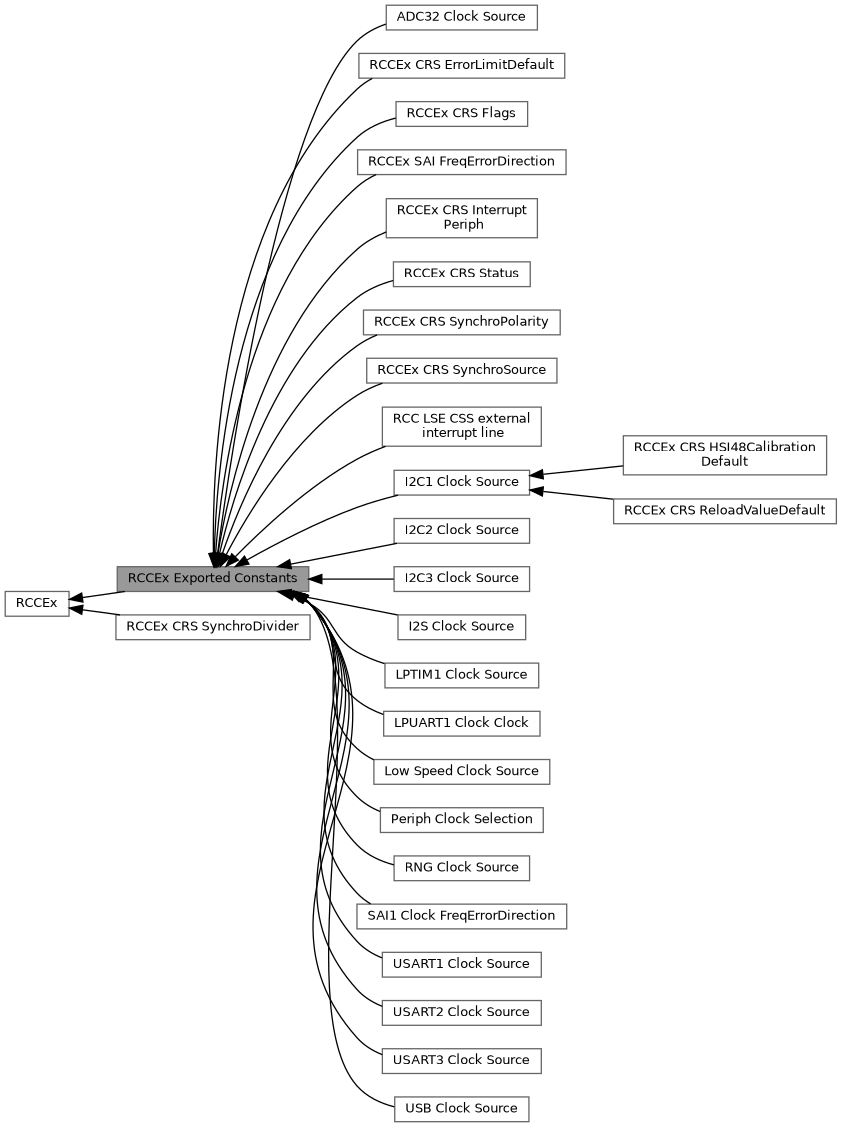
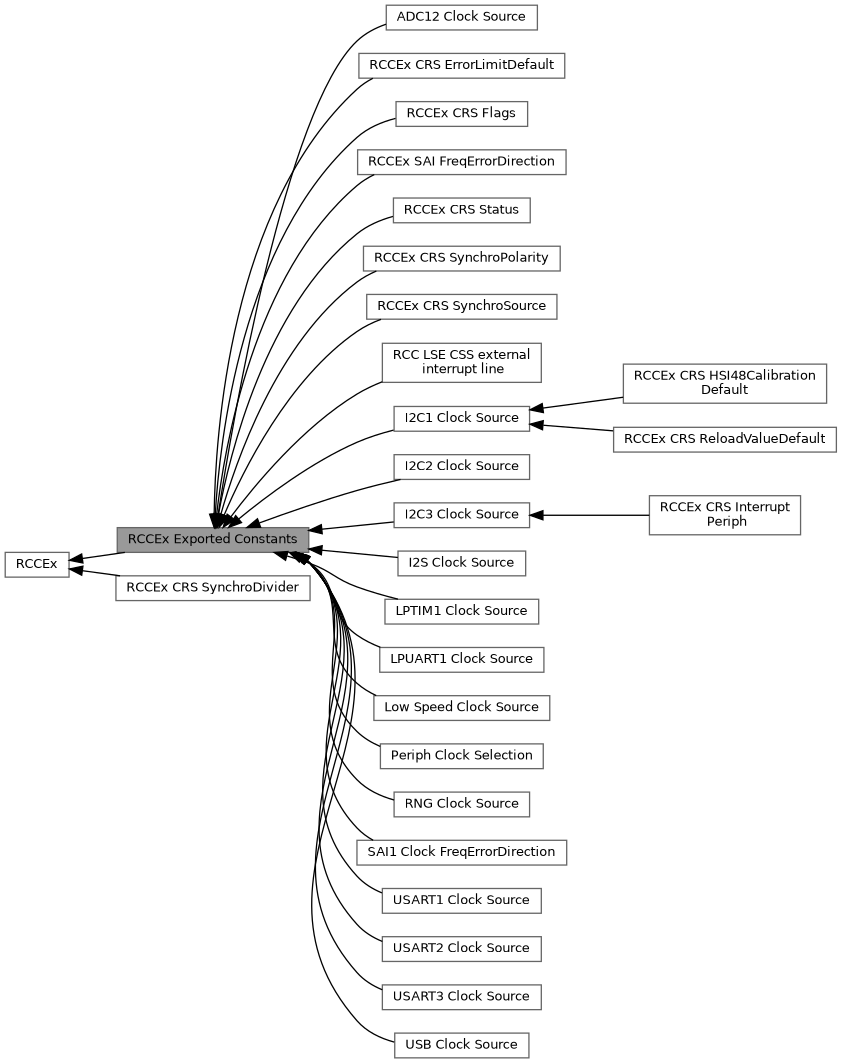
(462, 18) -> (462, 18)
(271, 375) -> (596, 515)
(462, 724) -> (462, 660)
